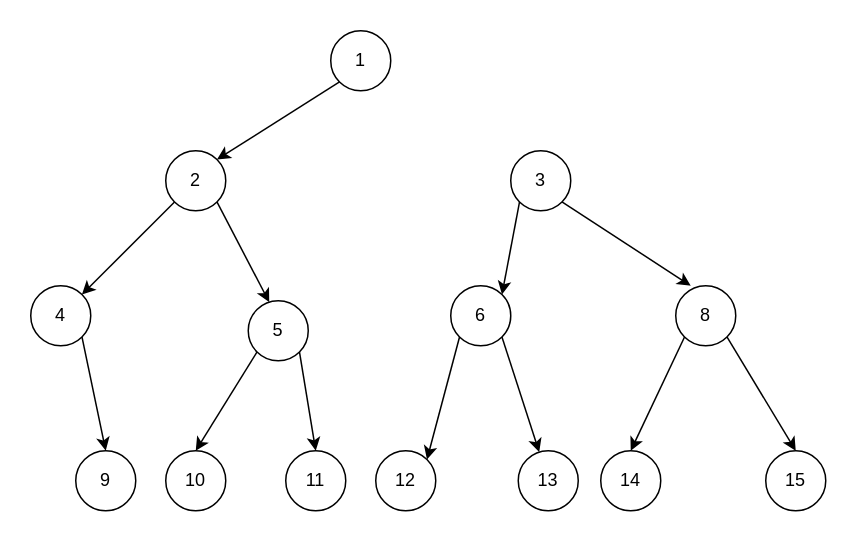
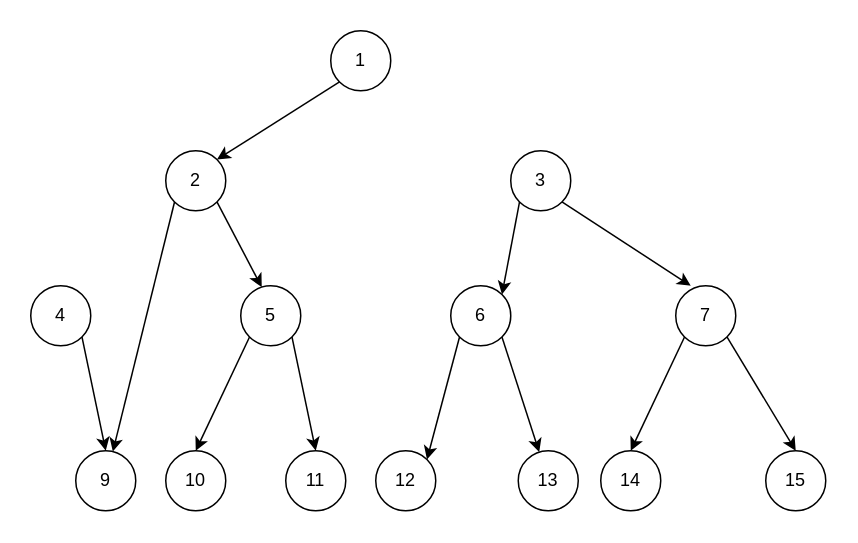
(132, 245) -> (145, 322)
(706, 316) -> (706, 316)
(278, 331) -> (271, 316)
